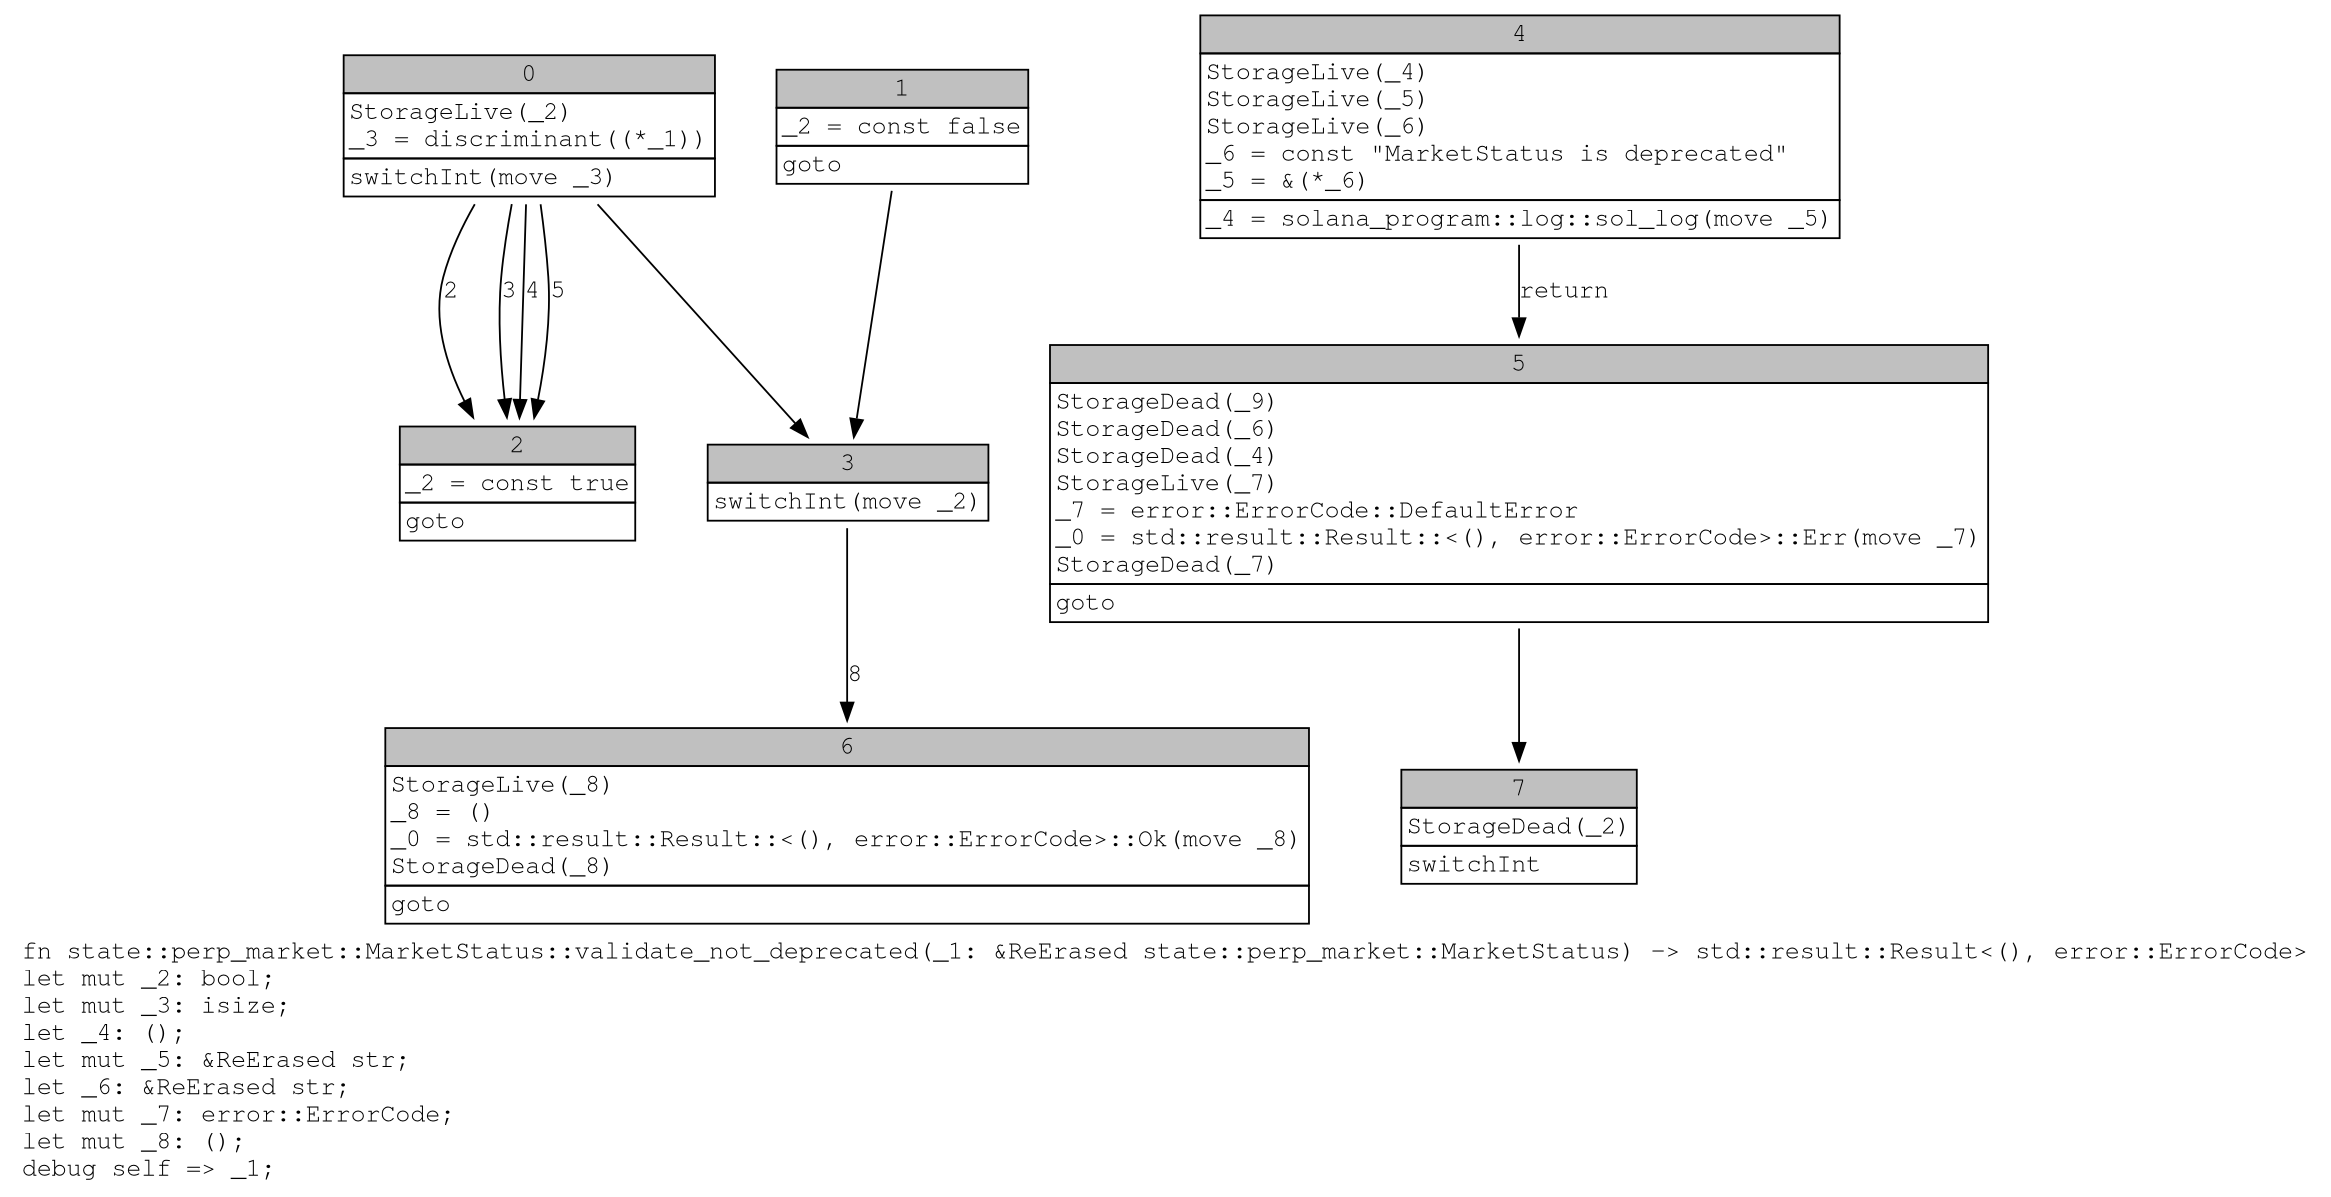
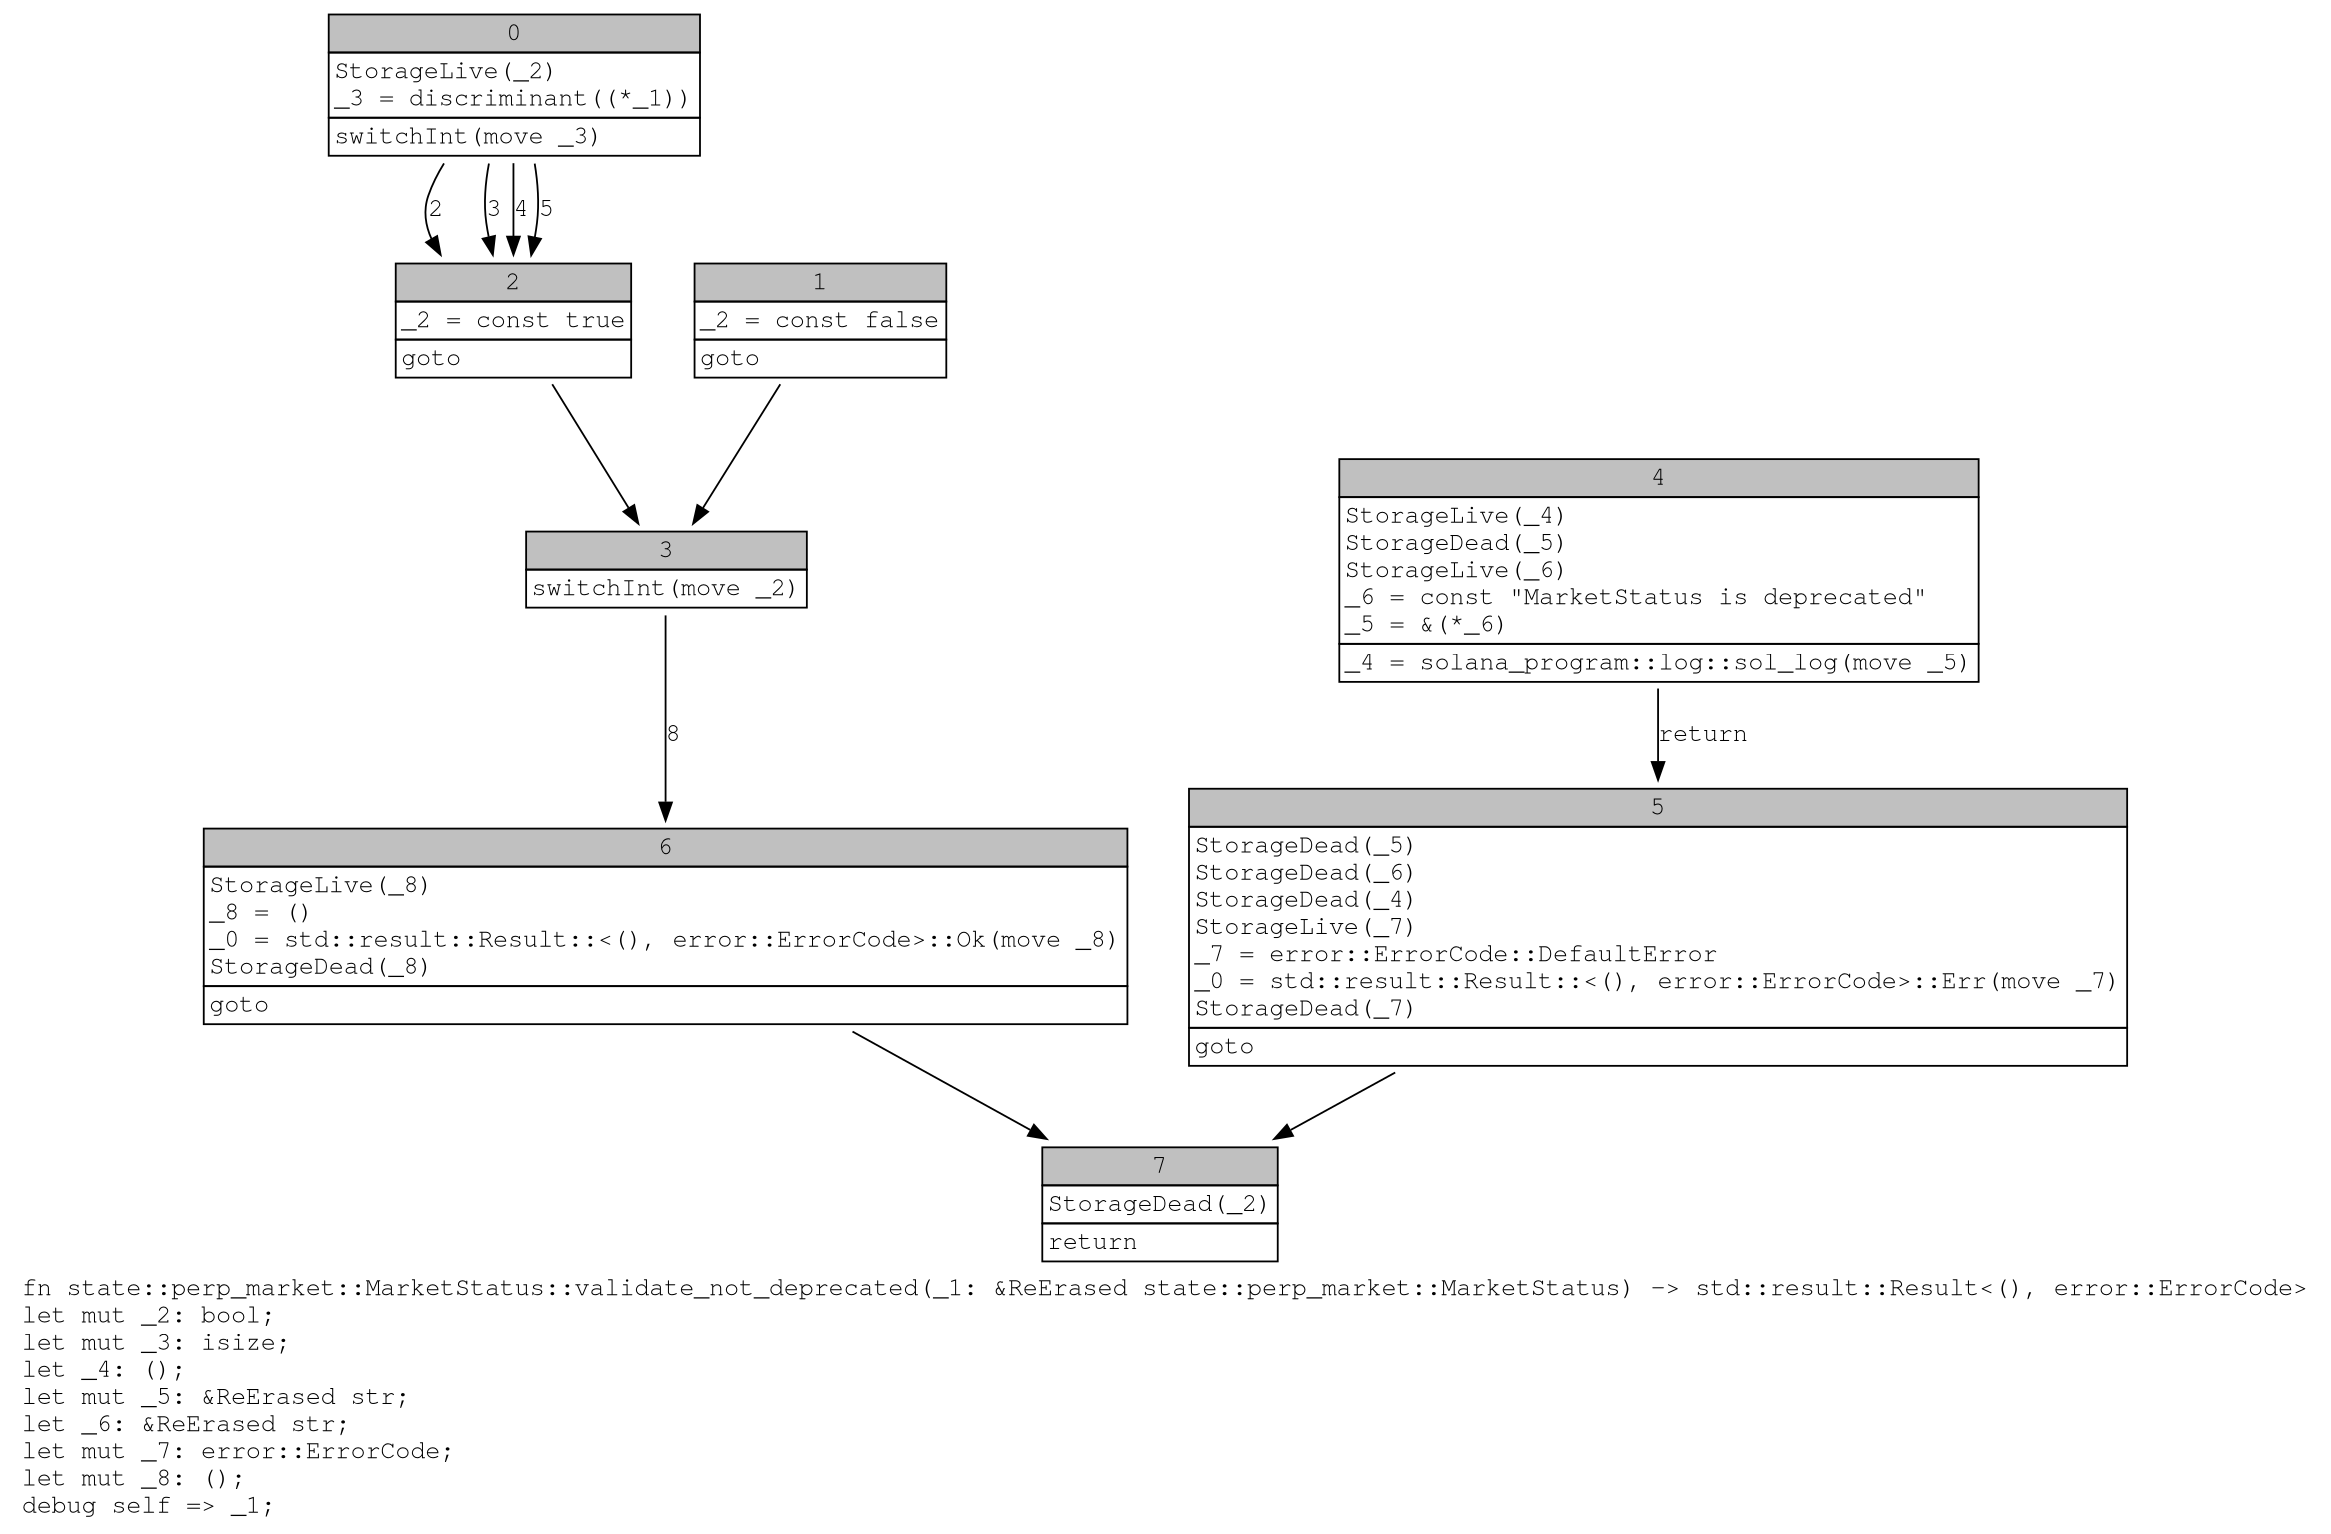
(1318, 99) -> (1457, 542)
(696, 314) -> (590, 446)
(1168, 401) -> (1307, 845)
(1475, 864) -> (1093, 1242)
none -> (941, 1081)
